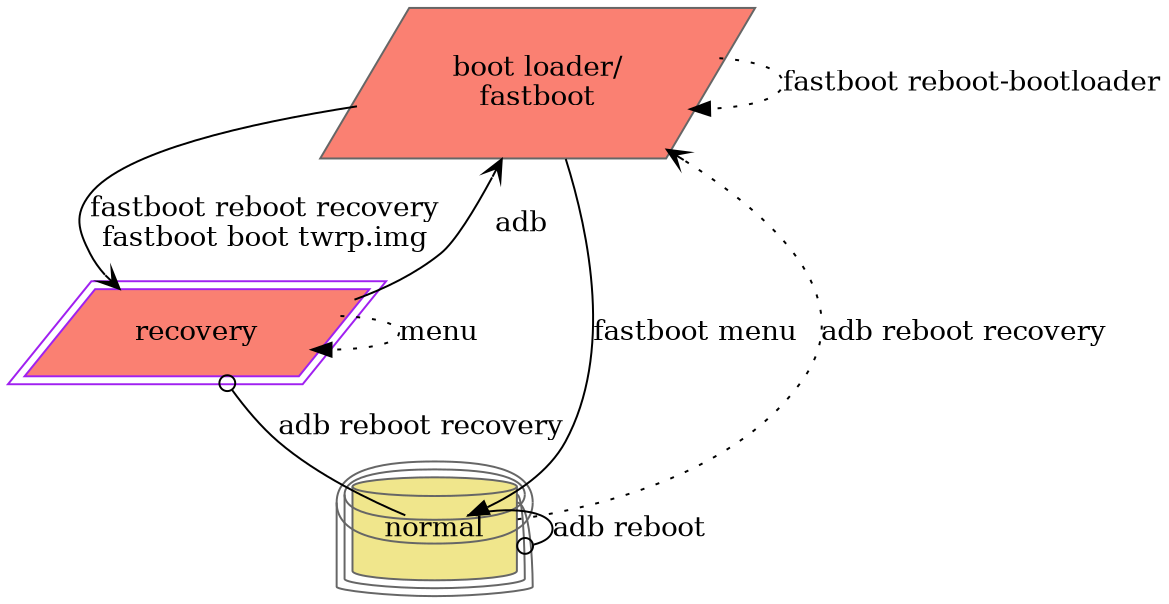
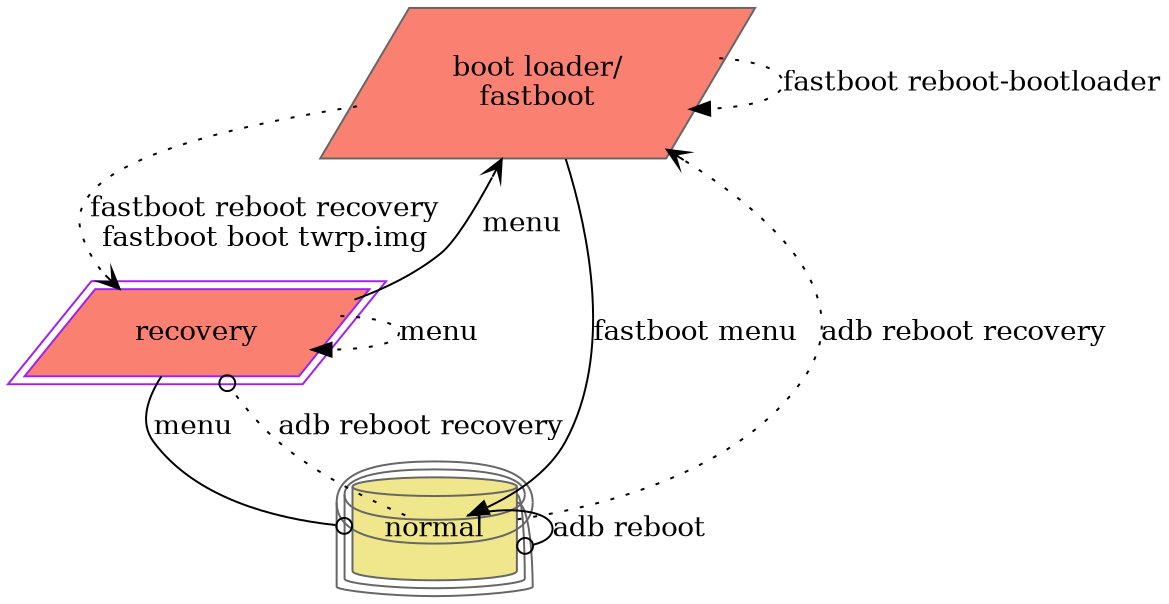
(174, 147) -> (174, 147)
(522, 224) -> (522, 224)
(309, 465) -> (309, 465)
none -> (204, 486)
